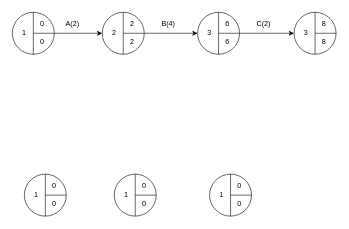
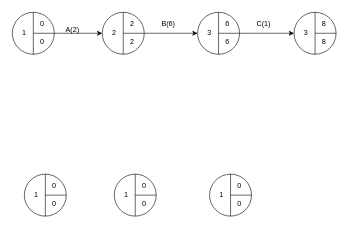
(72, 24) -> (72, 30)
(169, 24) -> (169, 24)
(264, 24) -> (264, 24)
